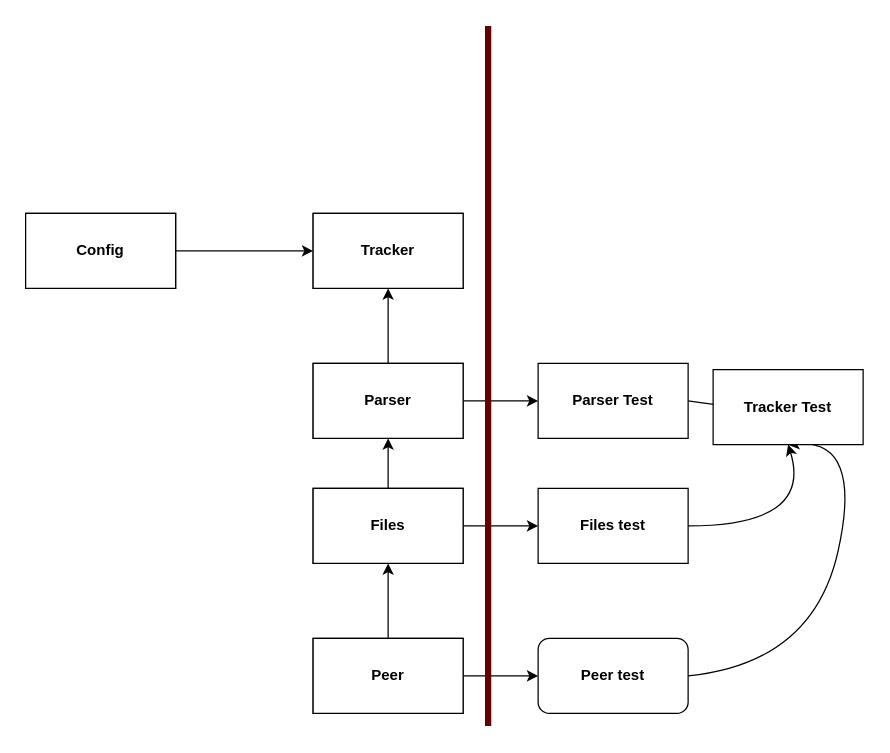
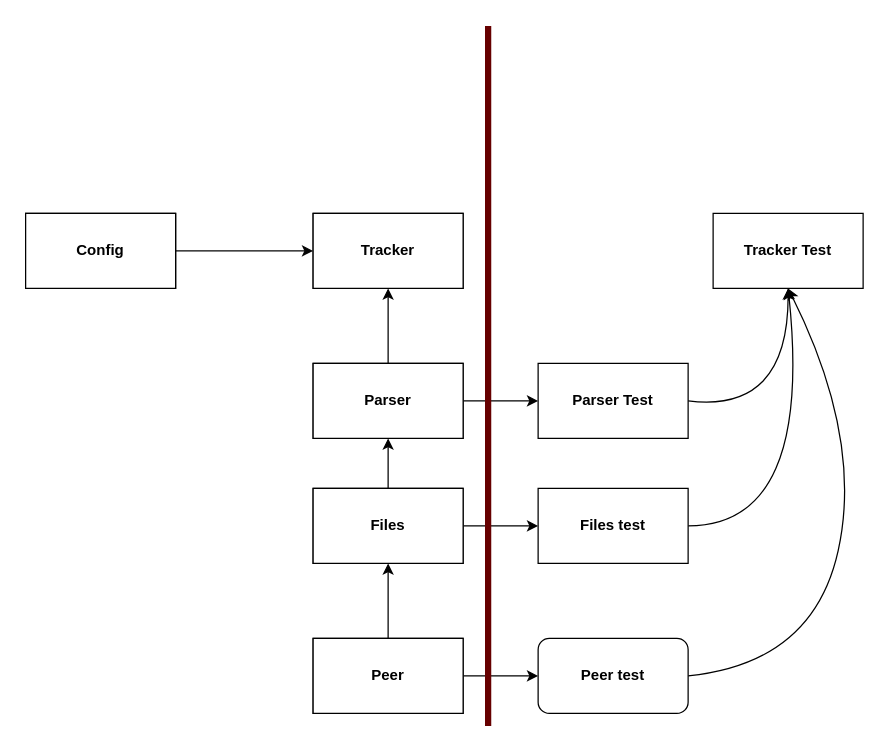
(788, 407) -> (788, 251)
